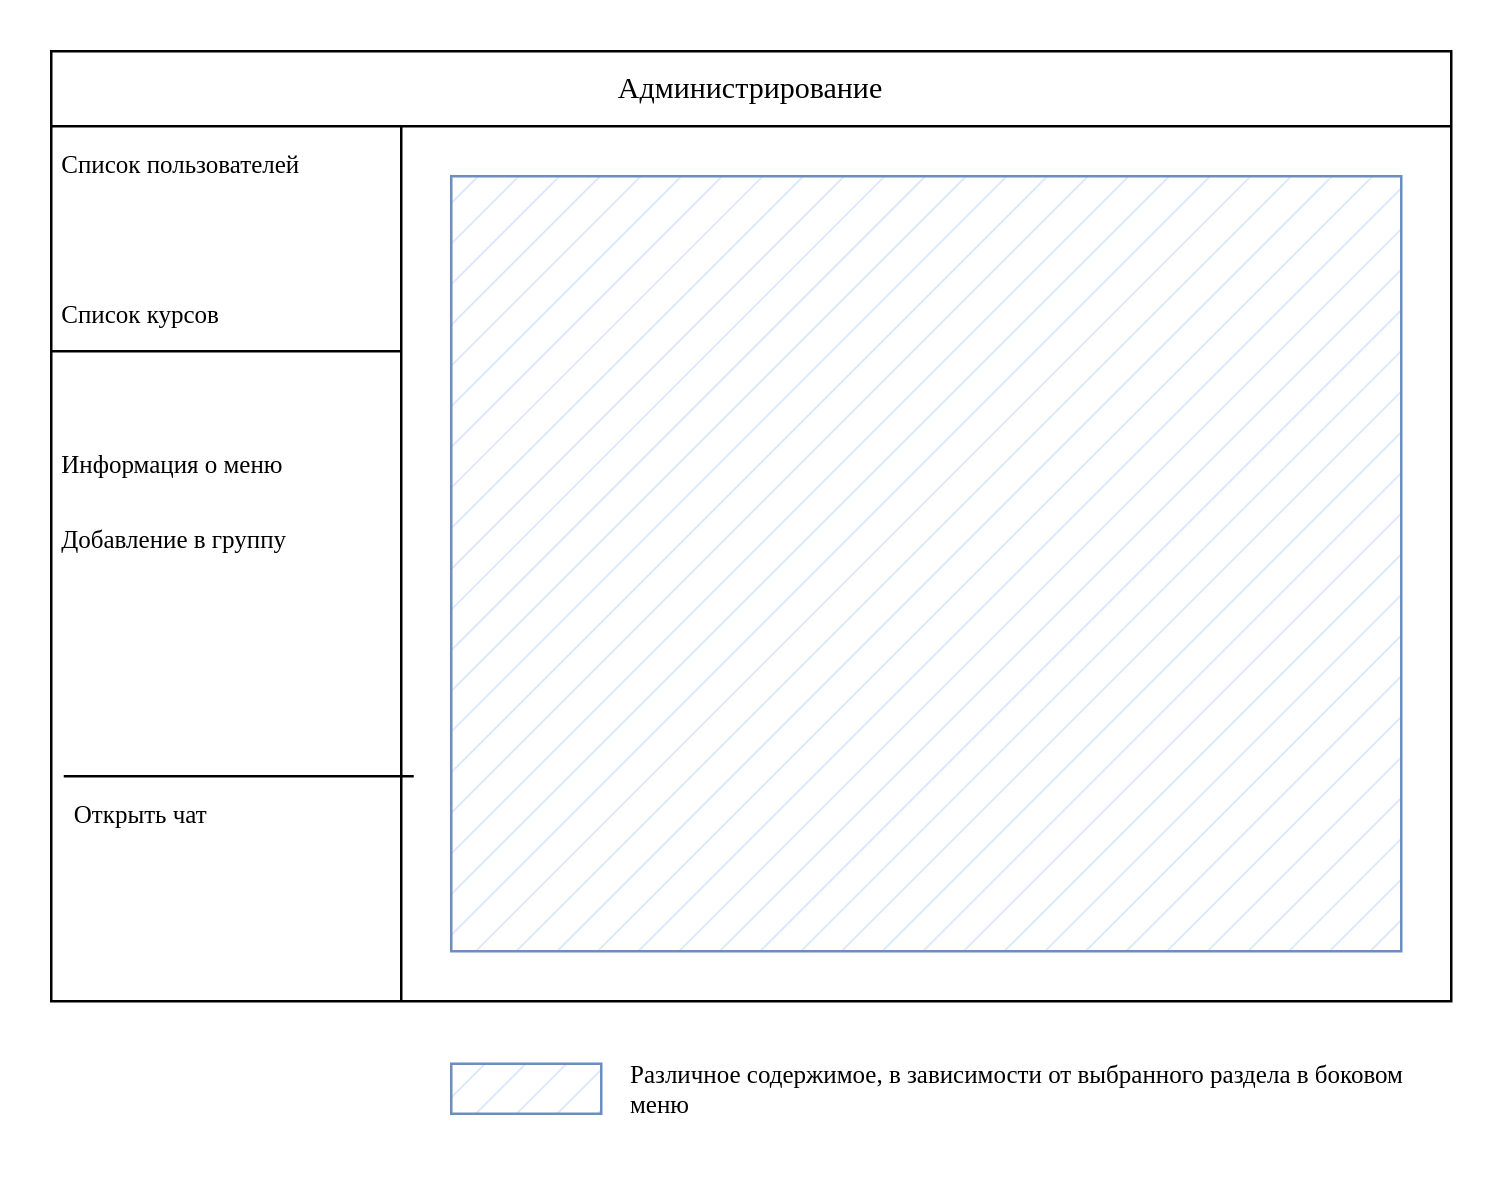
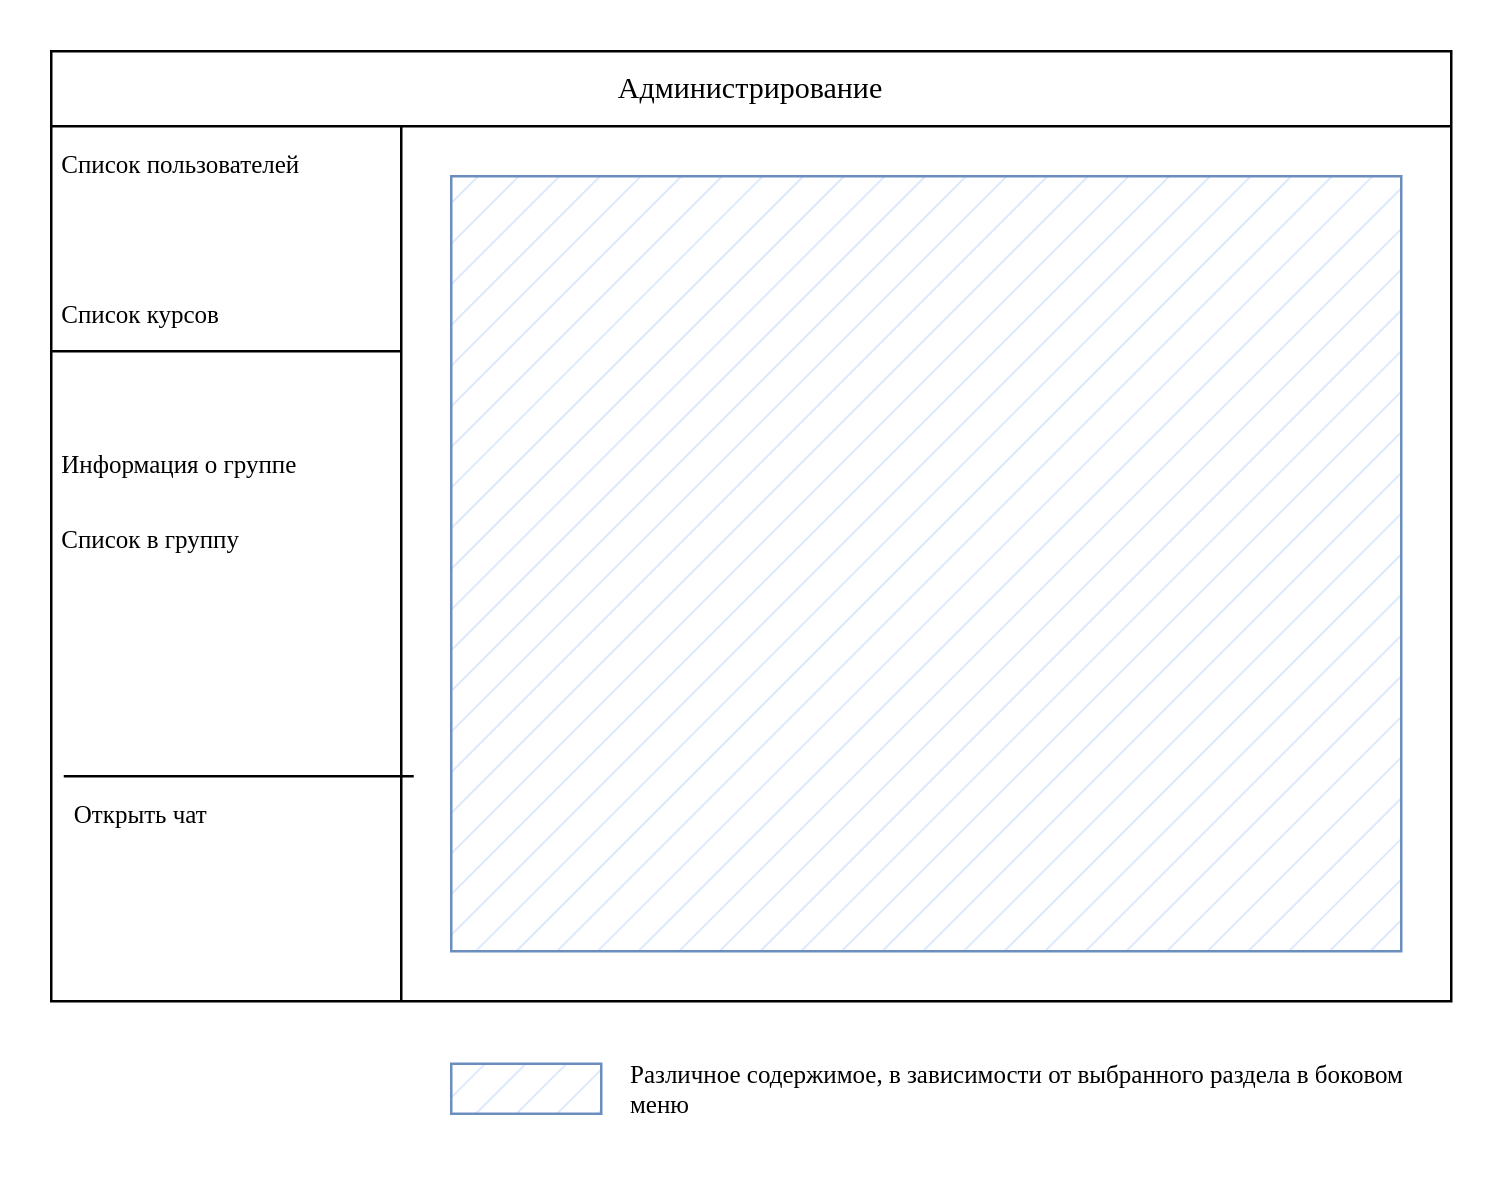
(169, 464) -> (183, 464)
(183, 539) -> (155, 539)
